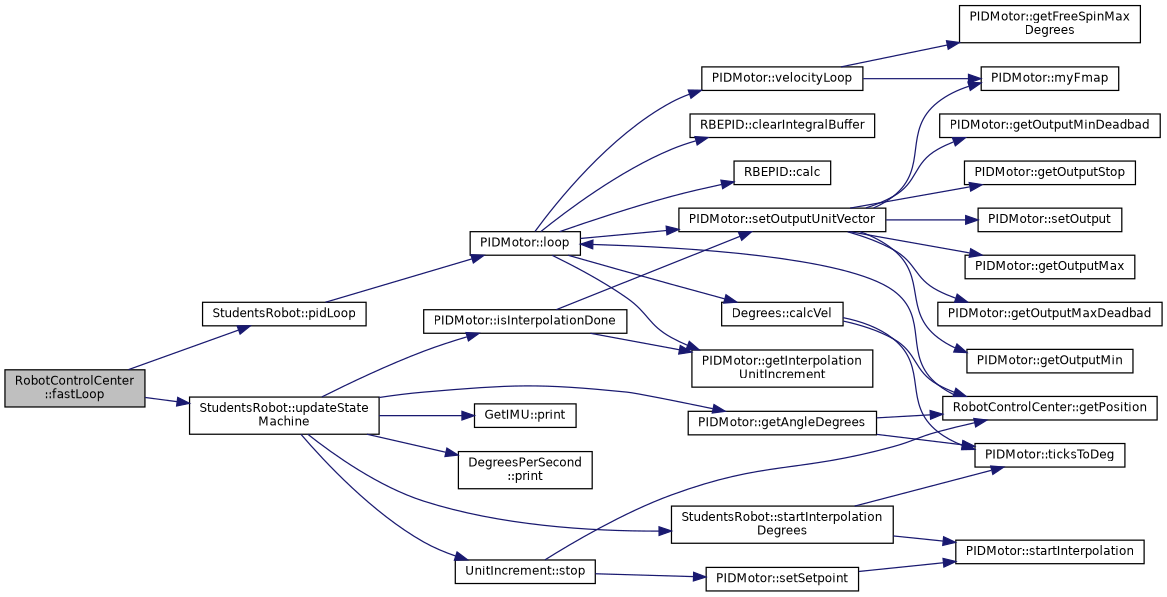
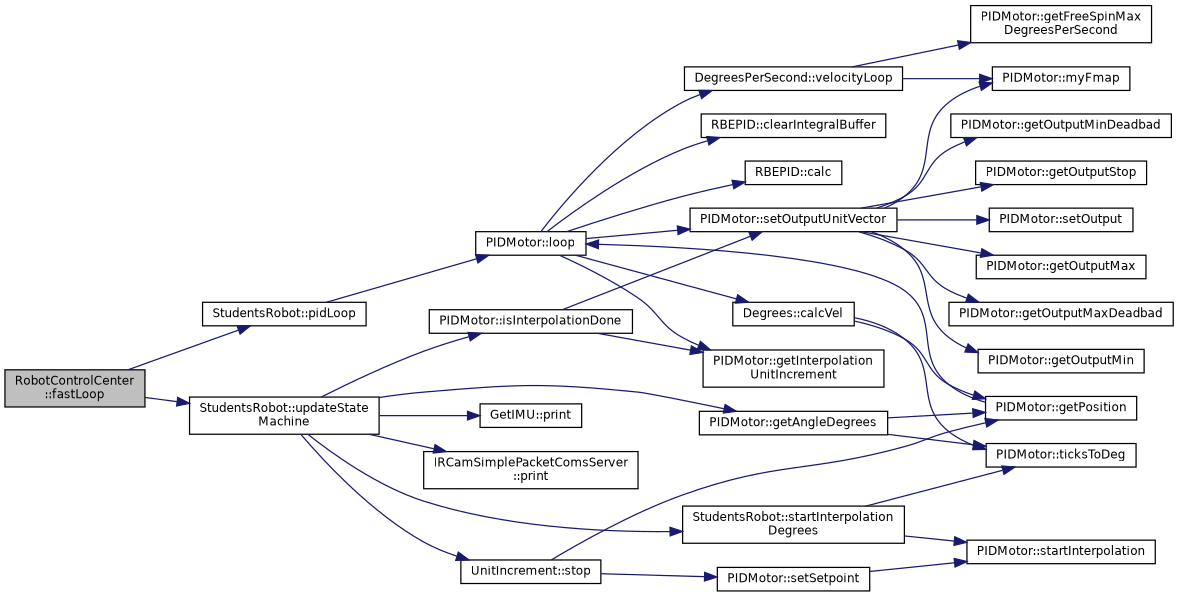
(1050, 24) -> (1061, 24)
(782, 79) -> (794, 79)
(1050, 408) -> (1061, 408)
(525, 470) -> (531, 470)
